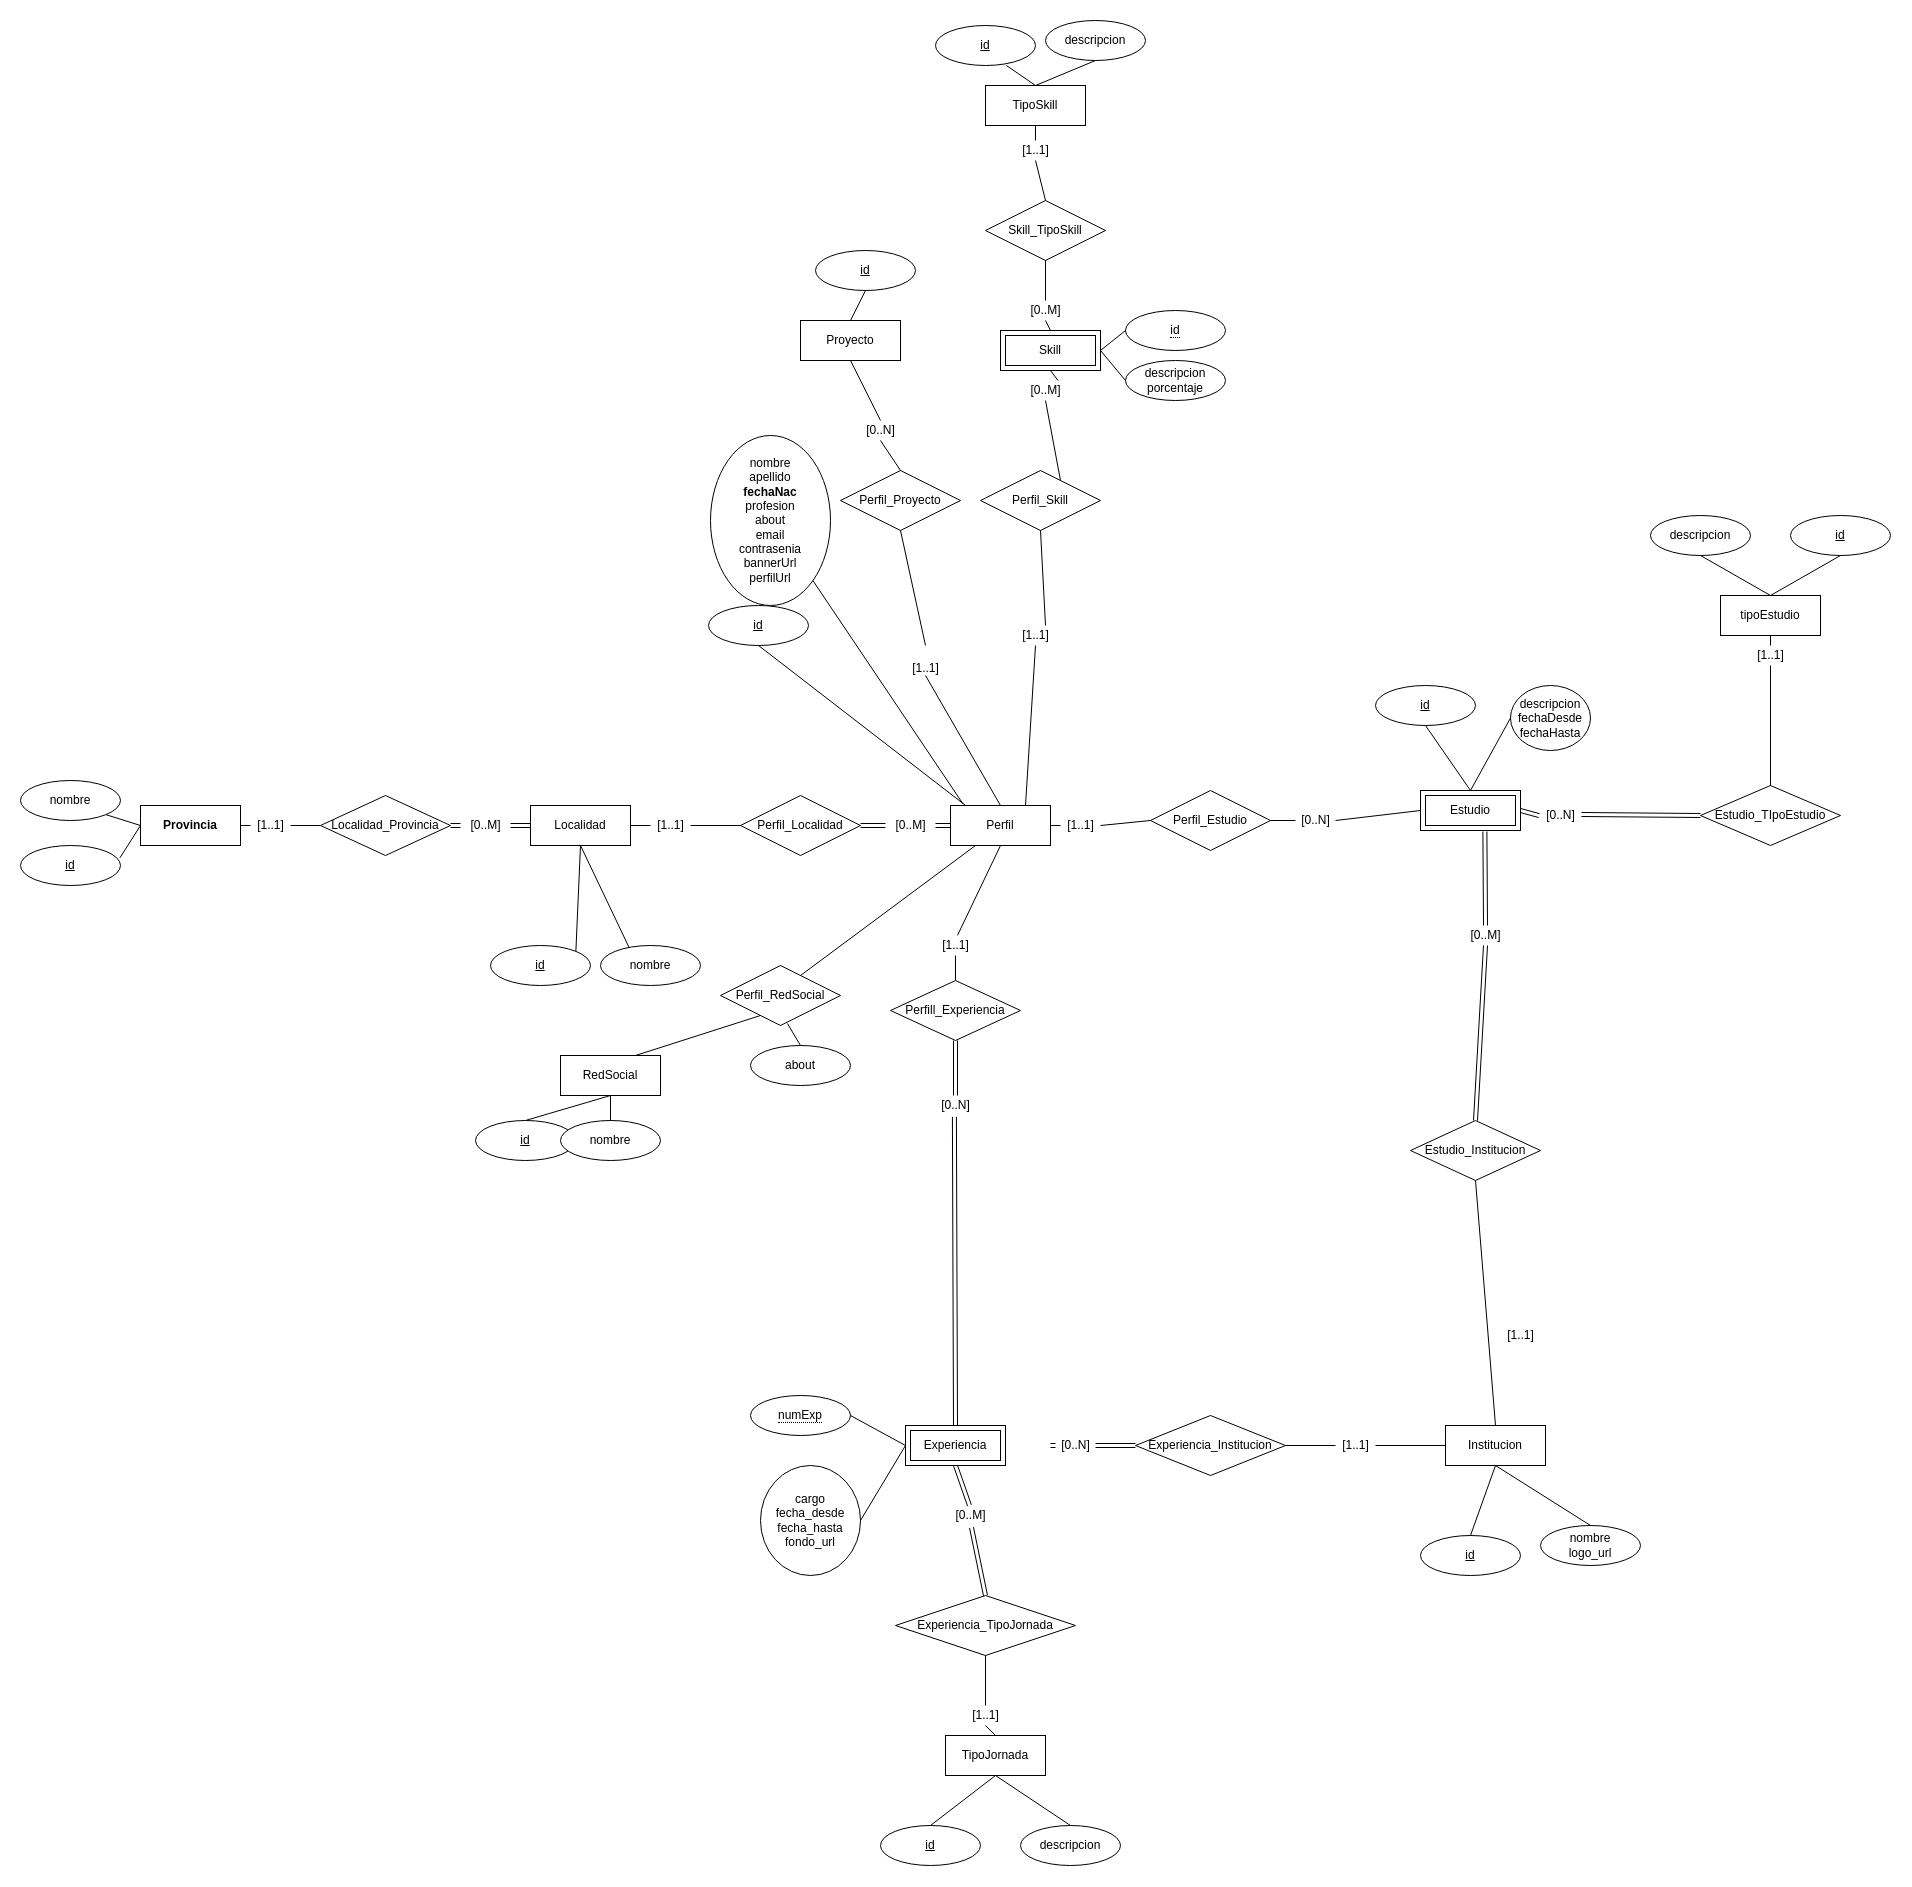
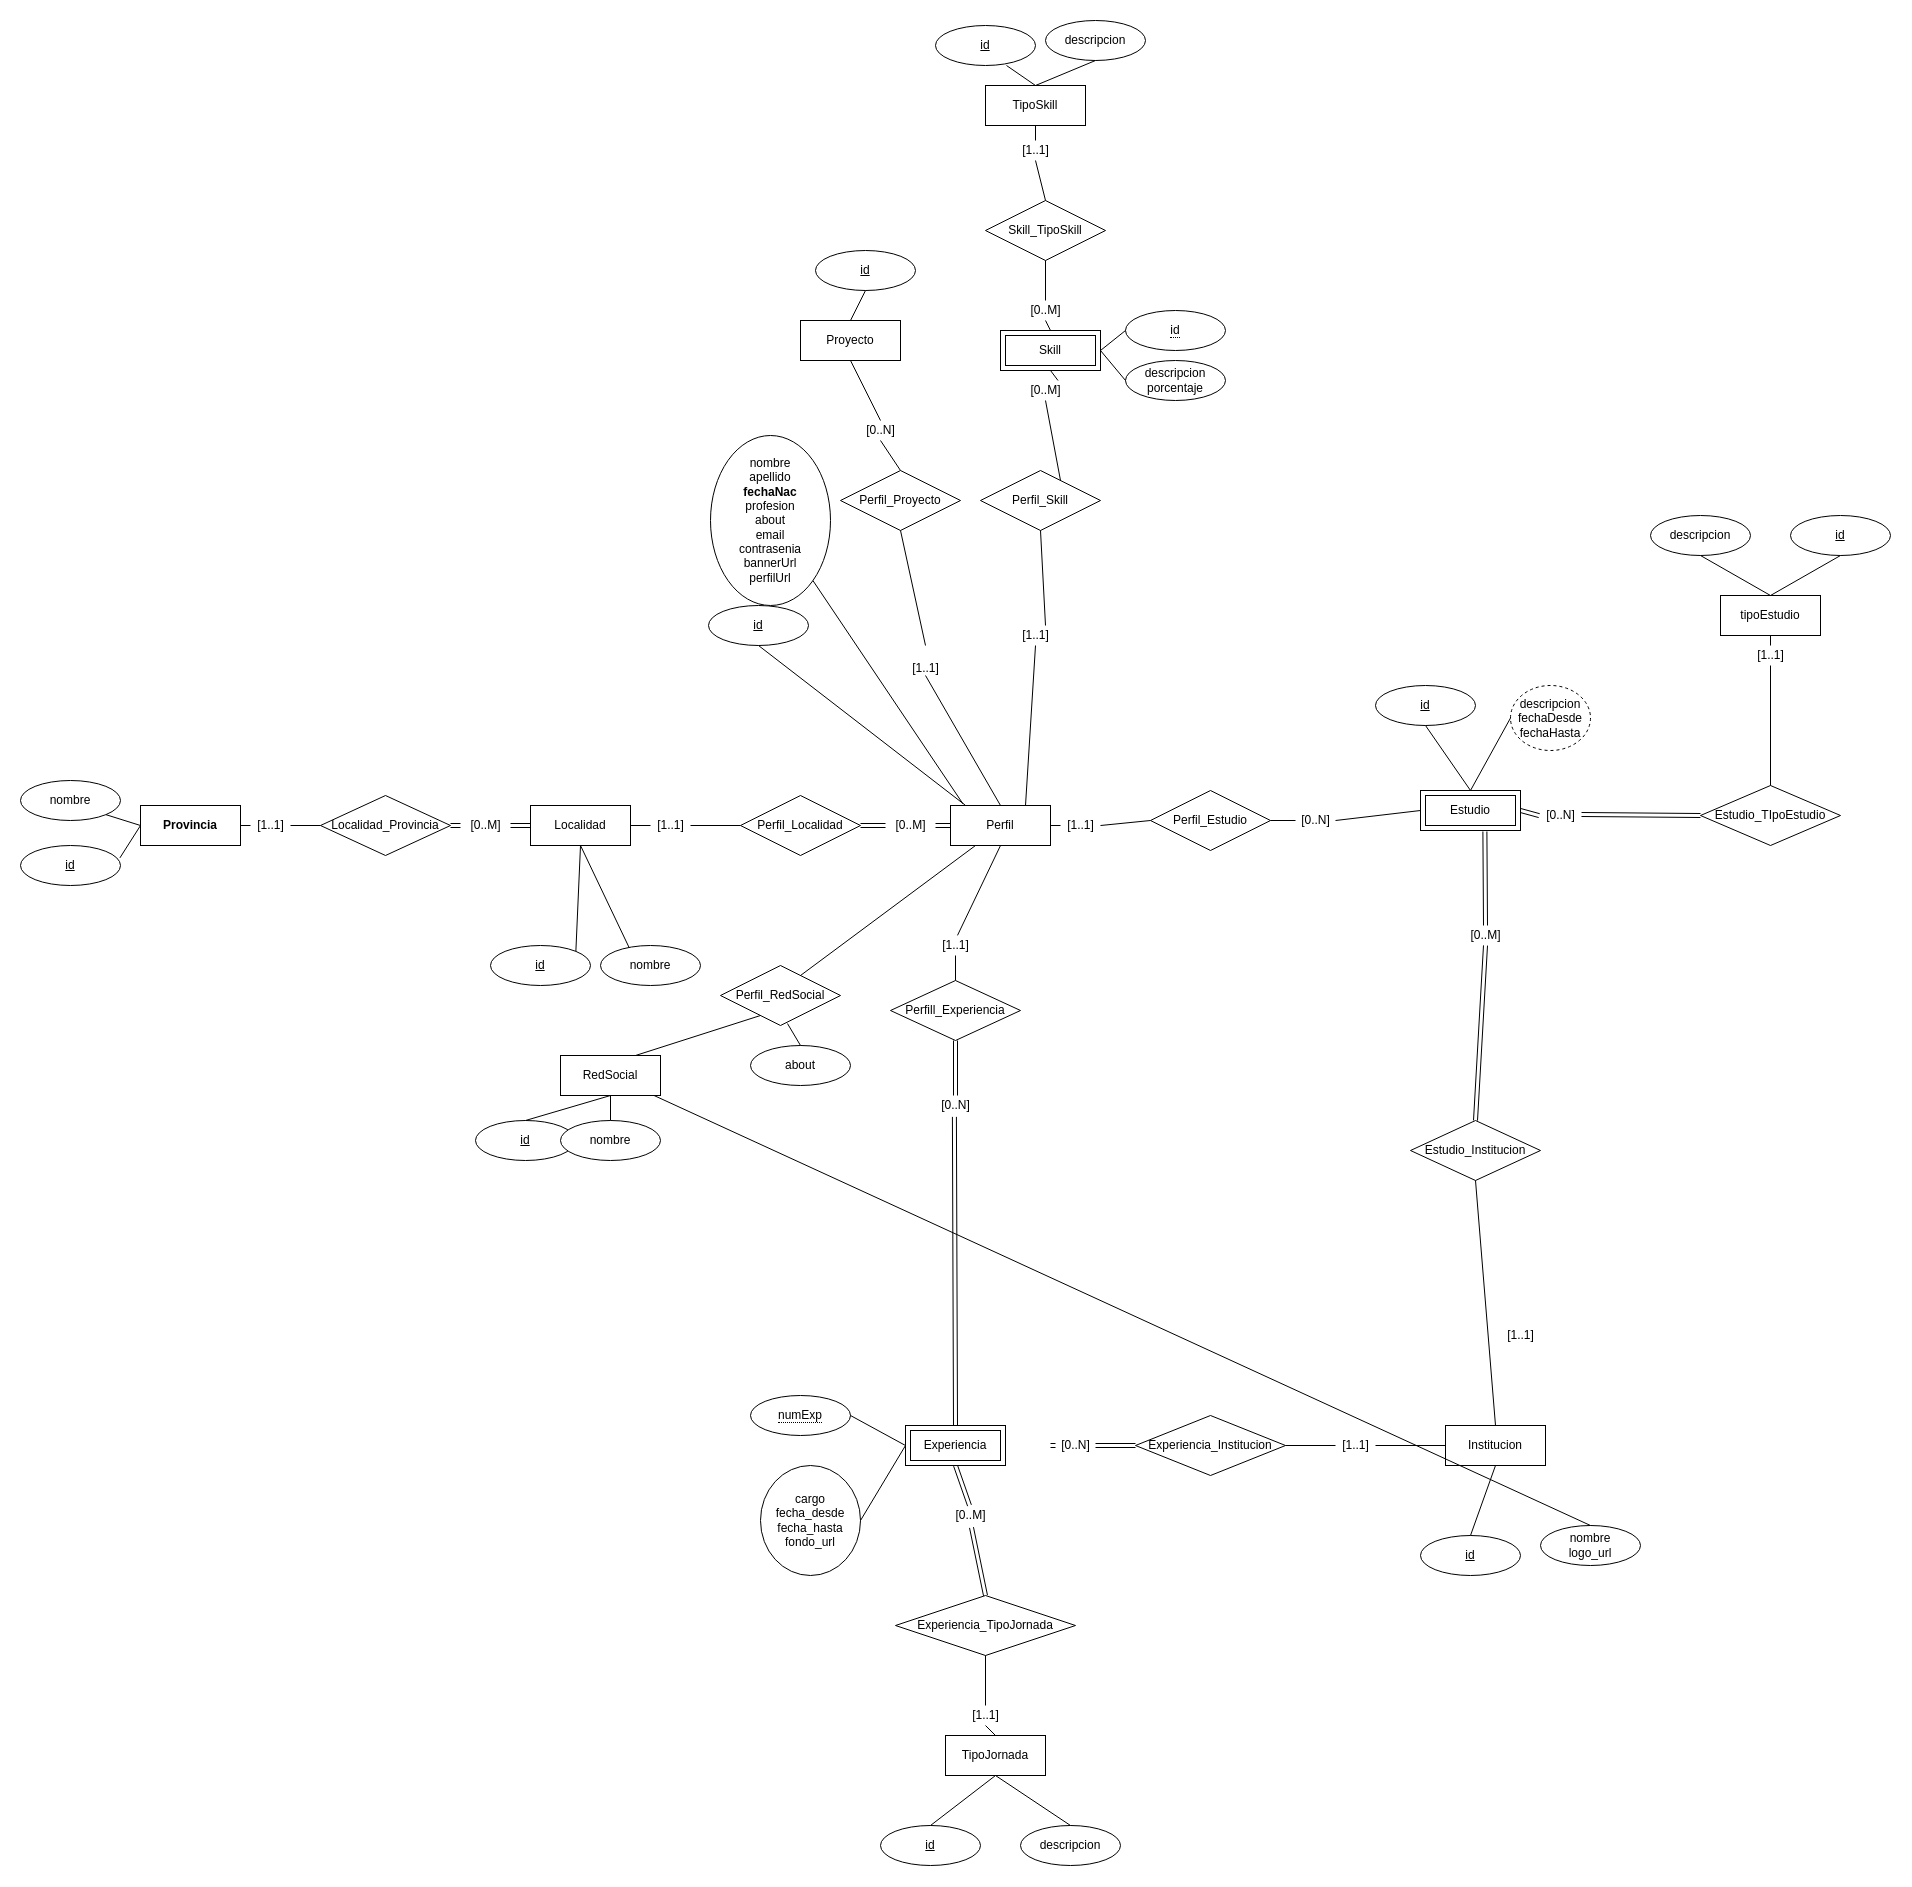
(1551, 718) -> (1551, 718)
(1543, 1496) -> (1033, 1270)
